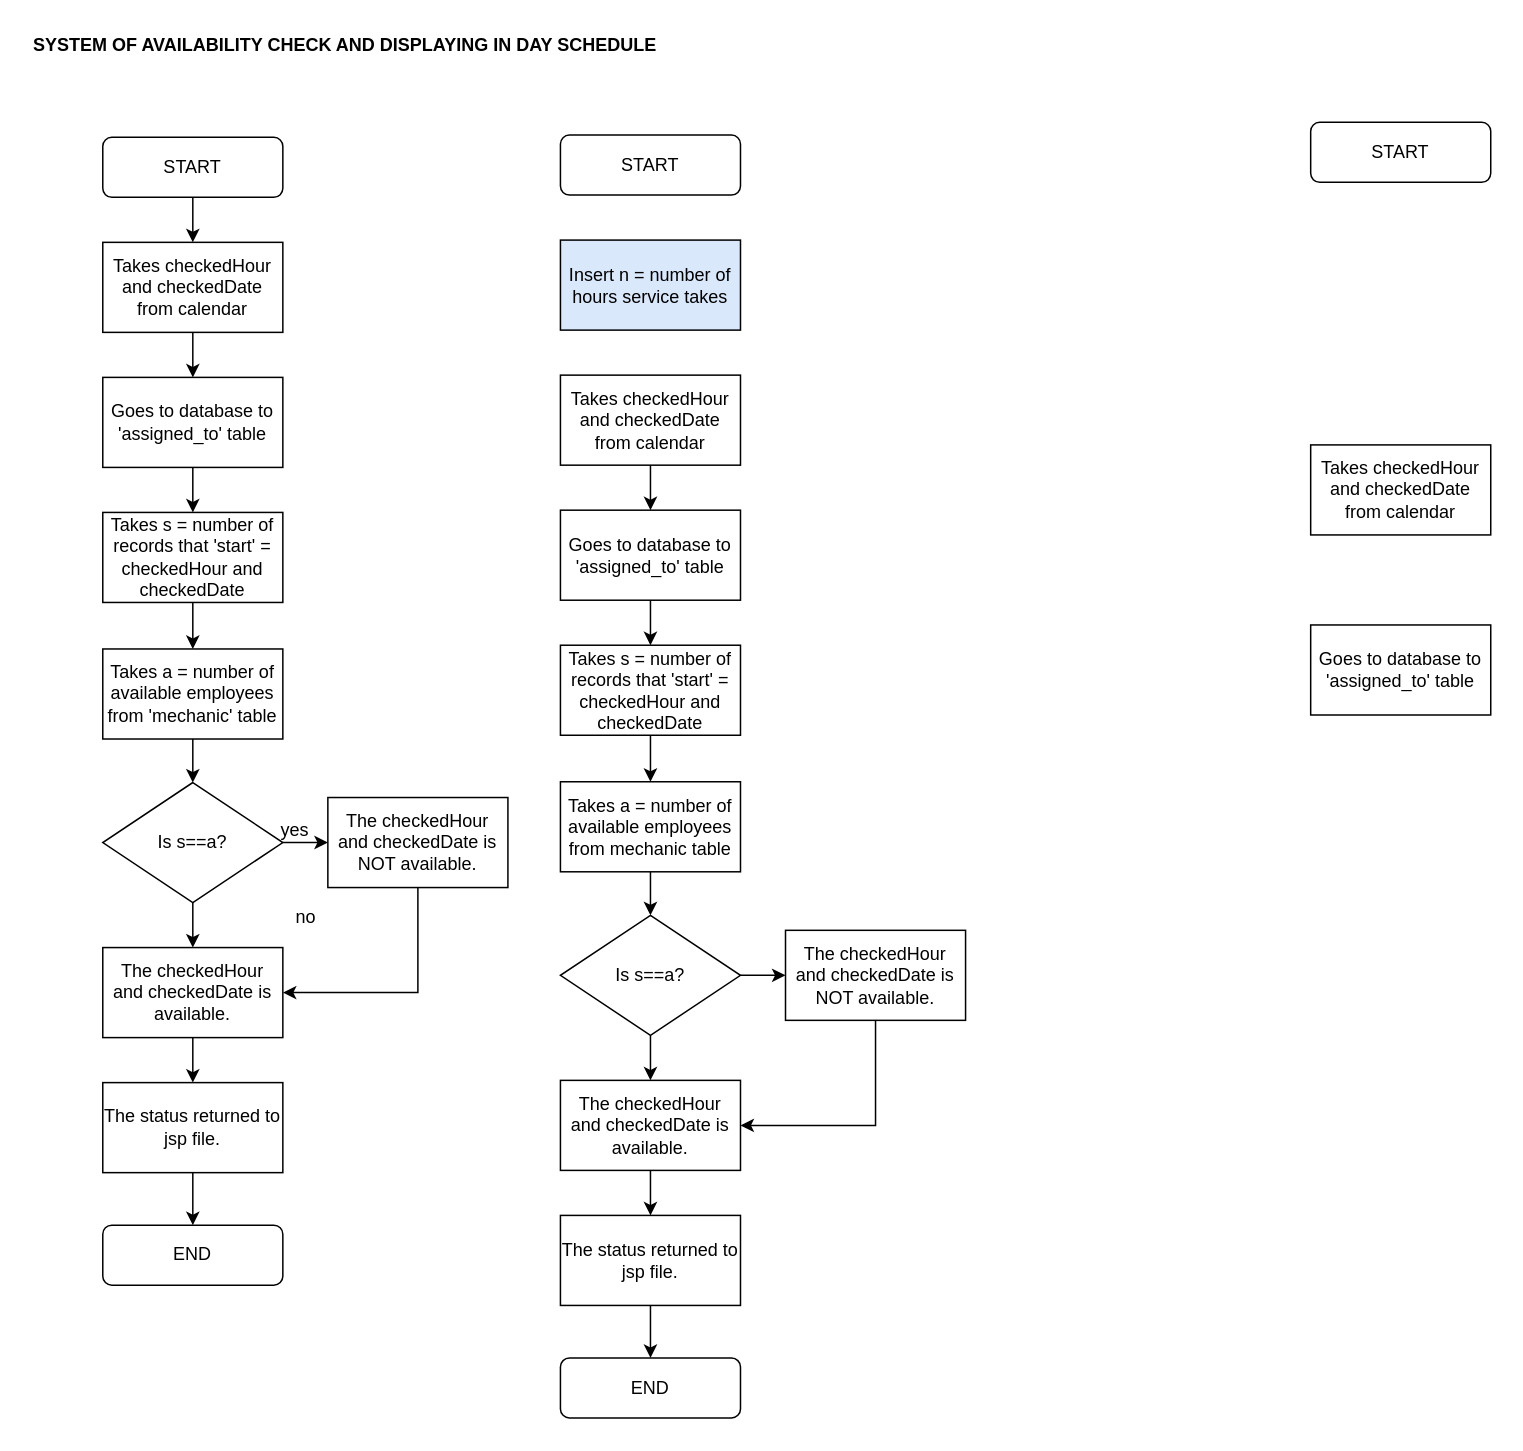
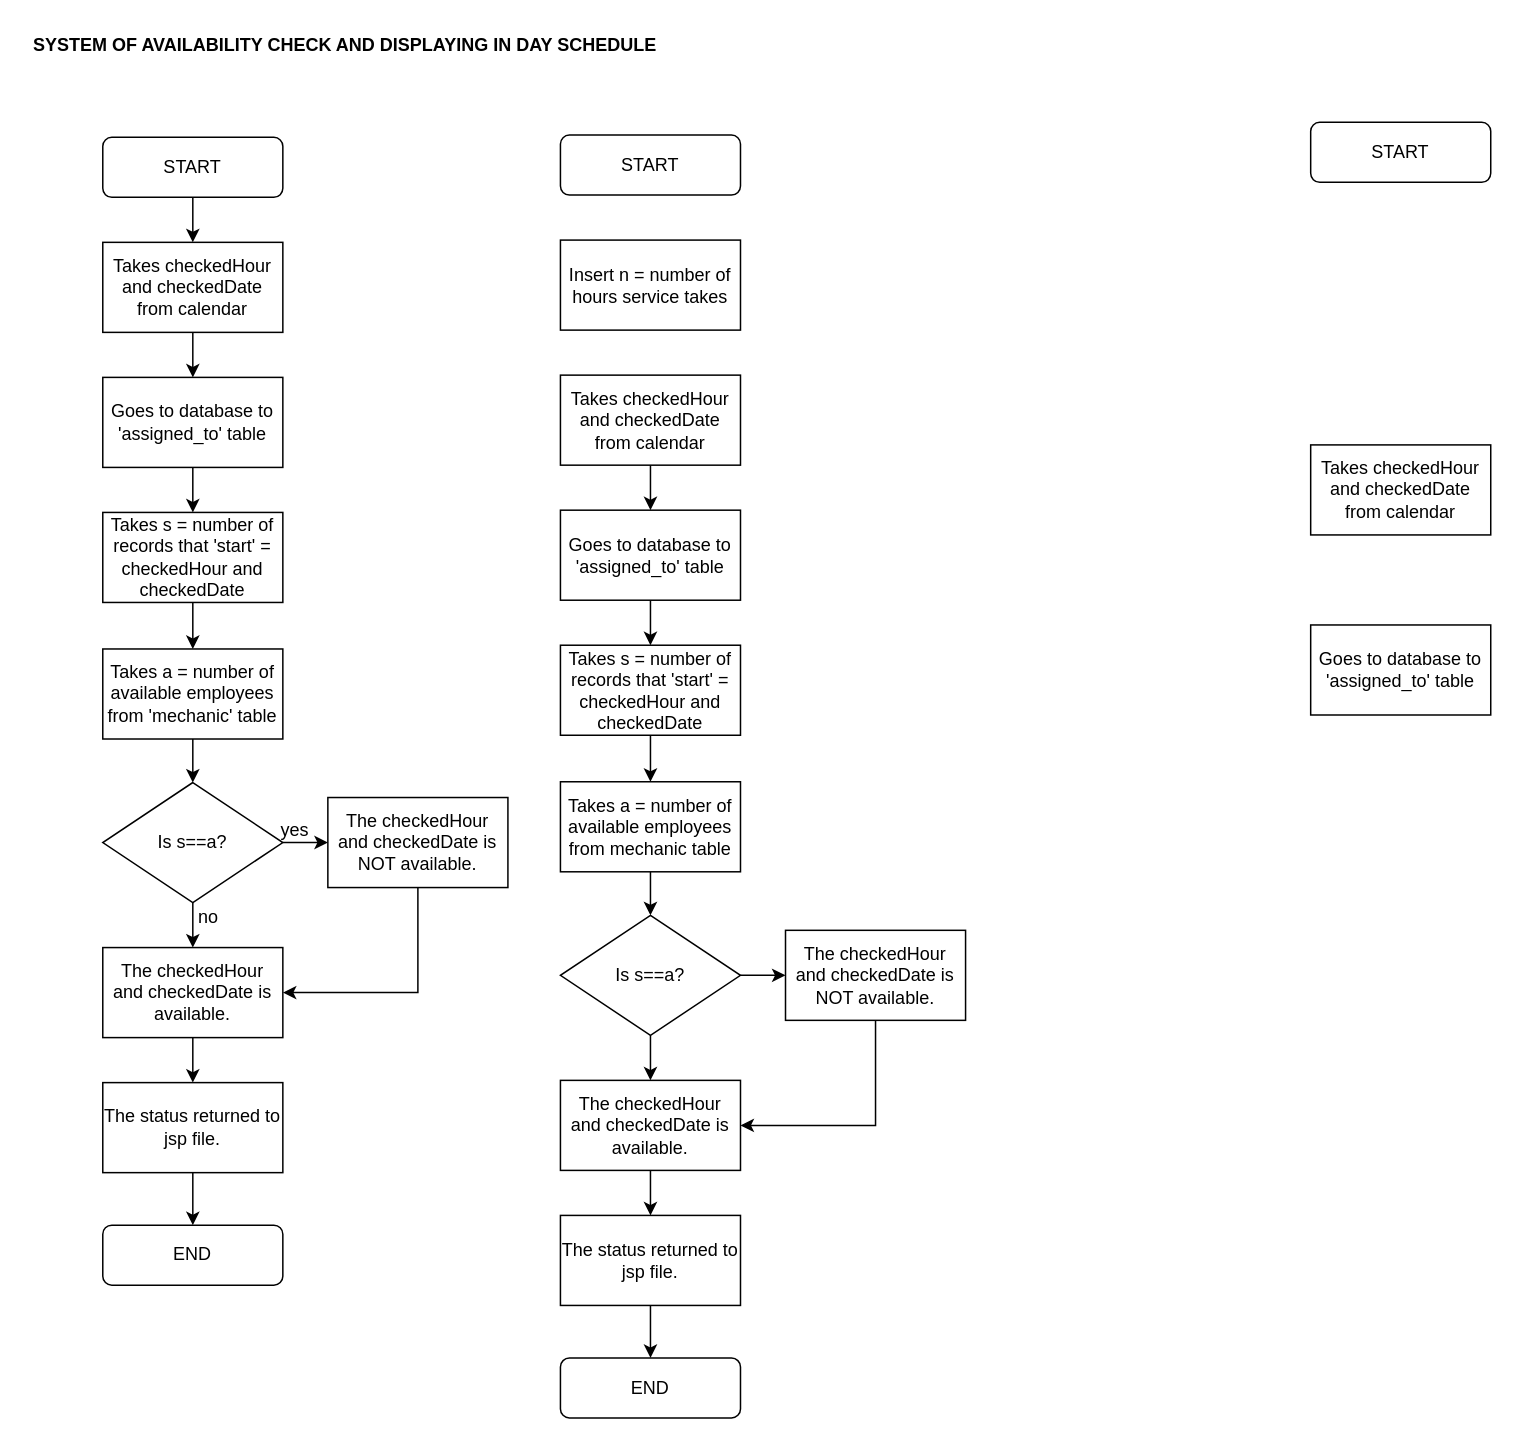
(650, 285) -> (650, 285)
(316, 917) -> (218, 917)
